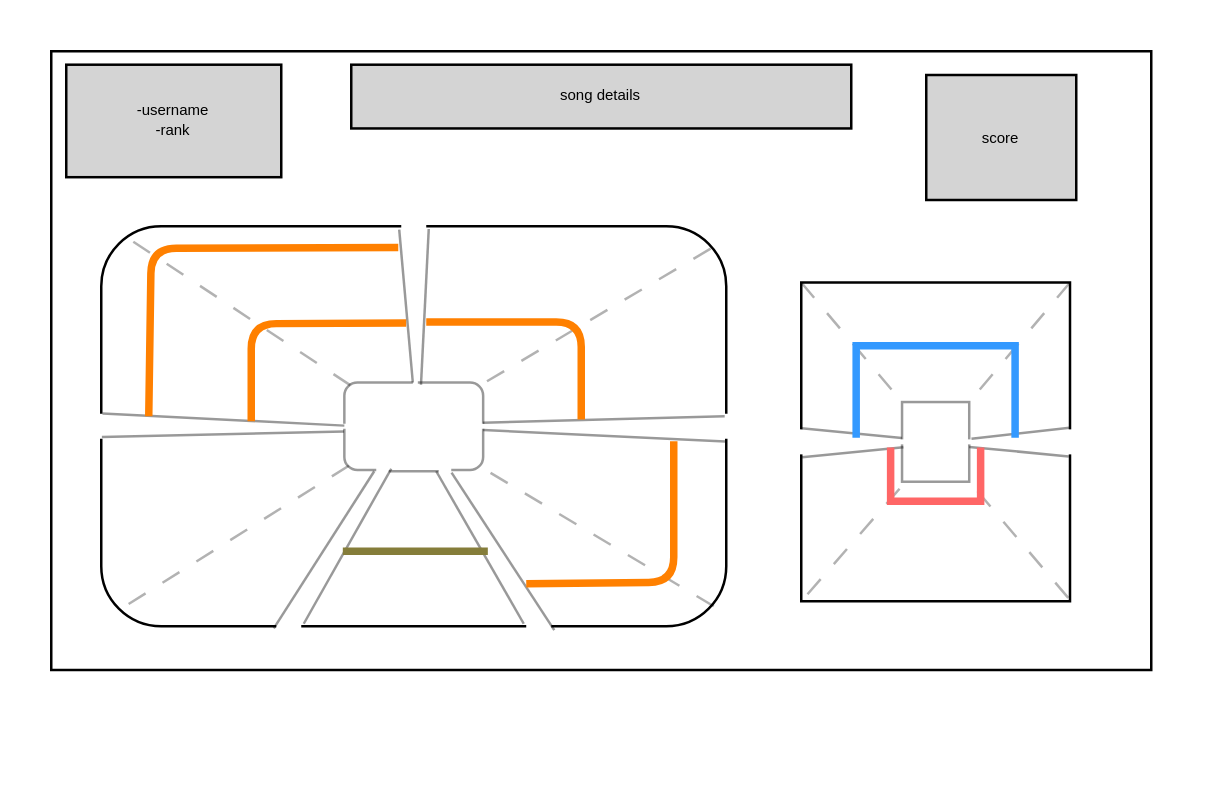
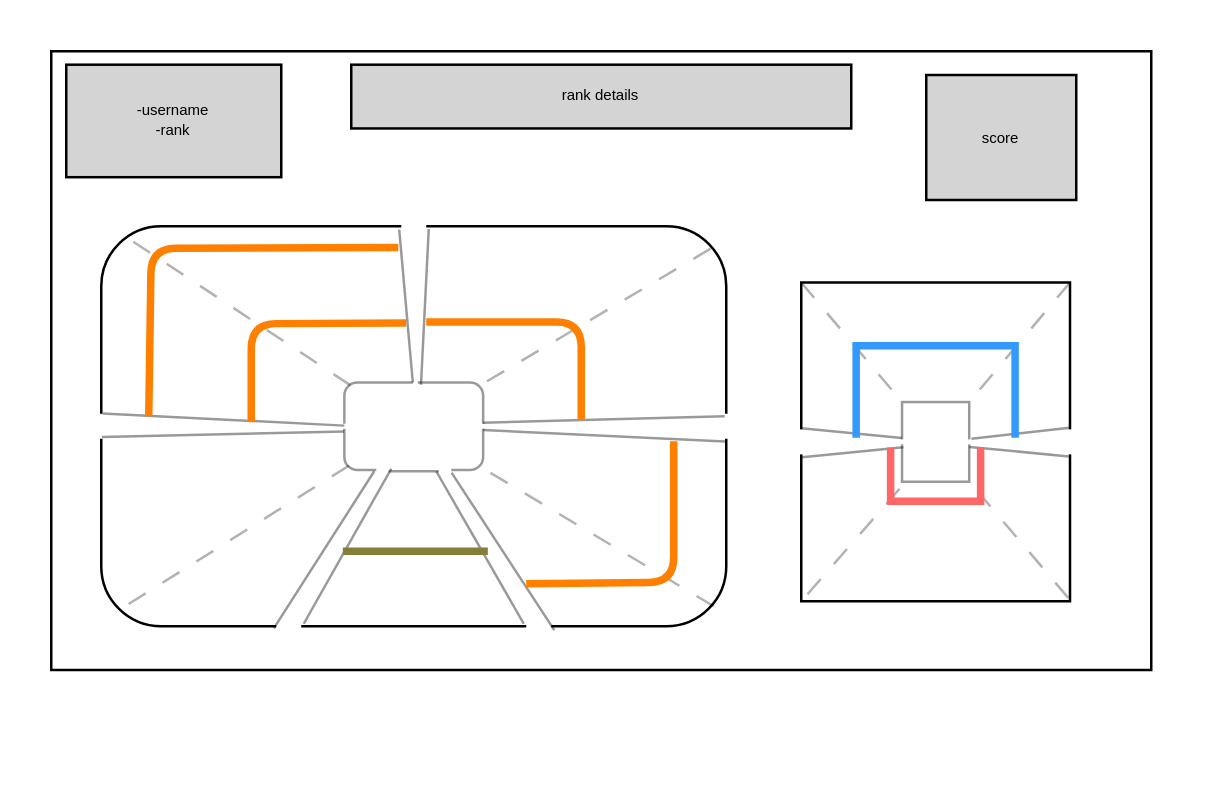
(601, 96) -> (601, 96)
